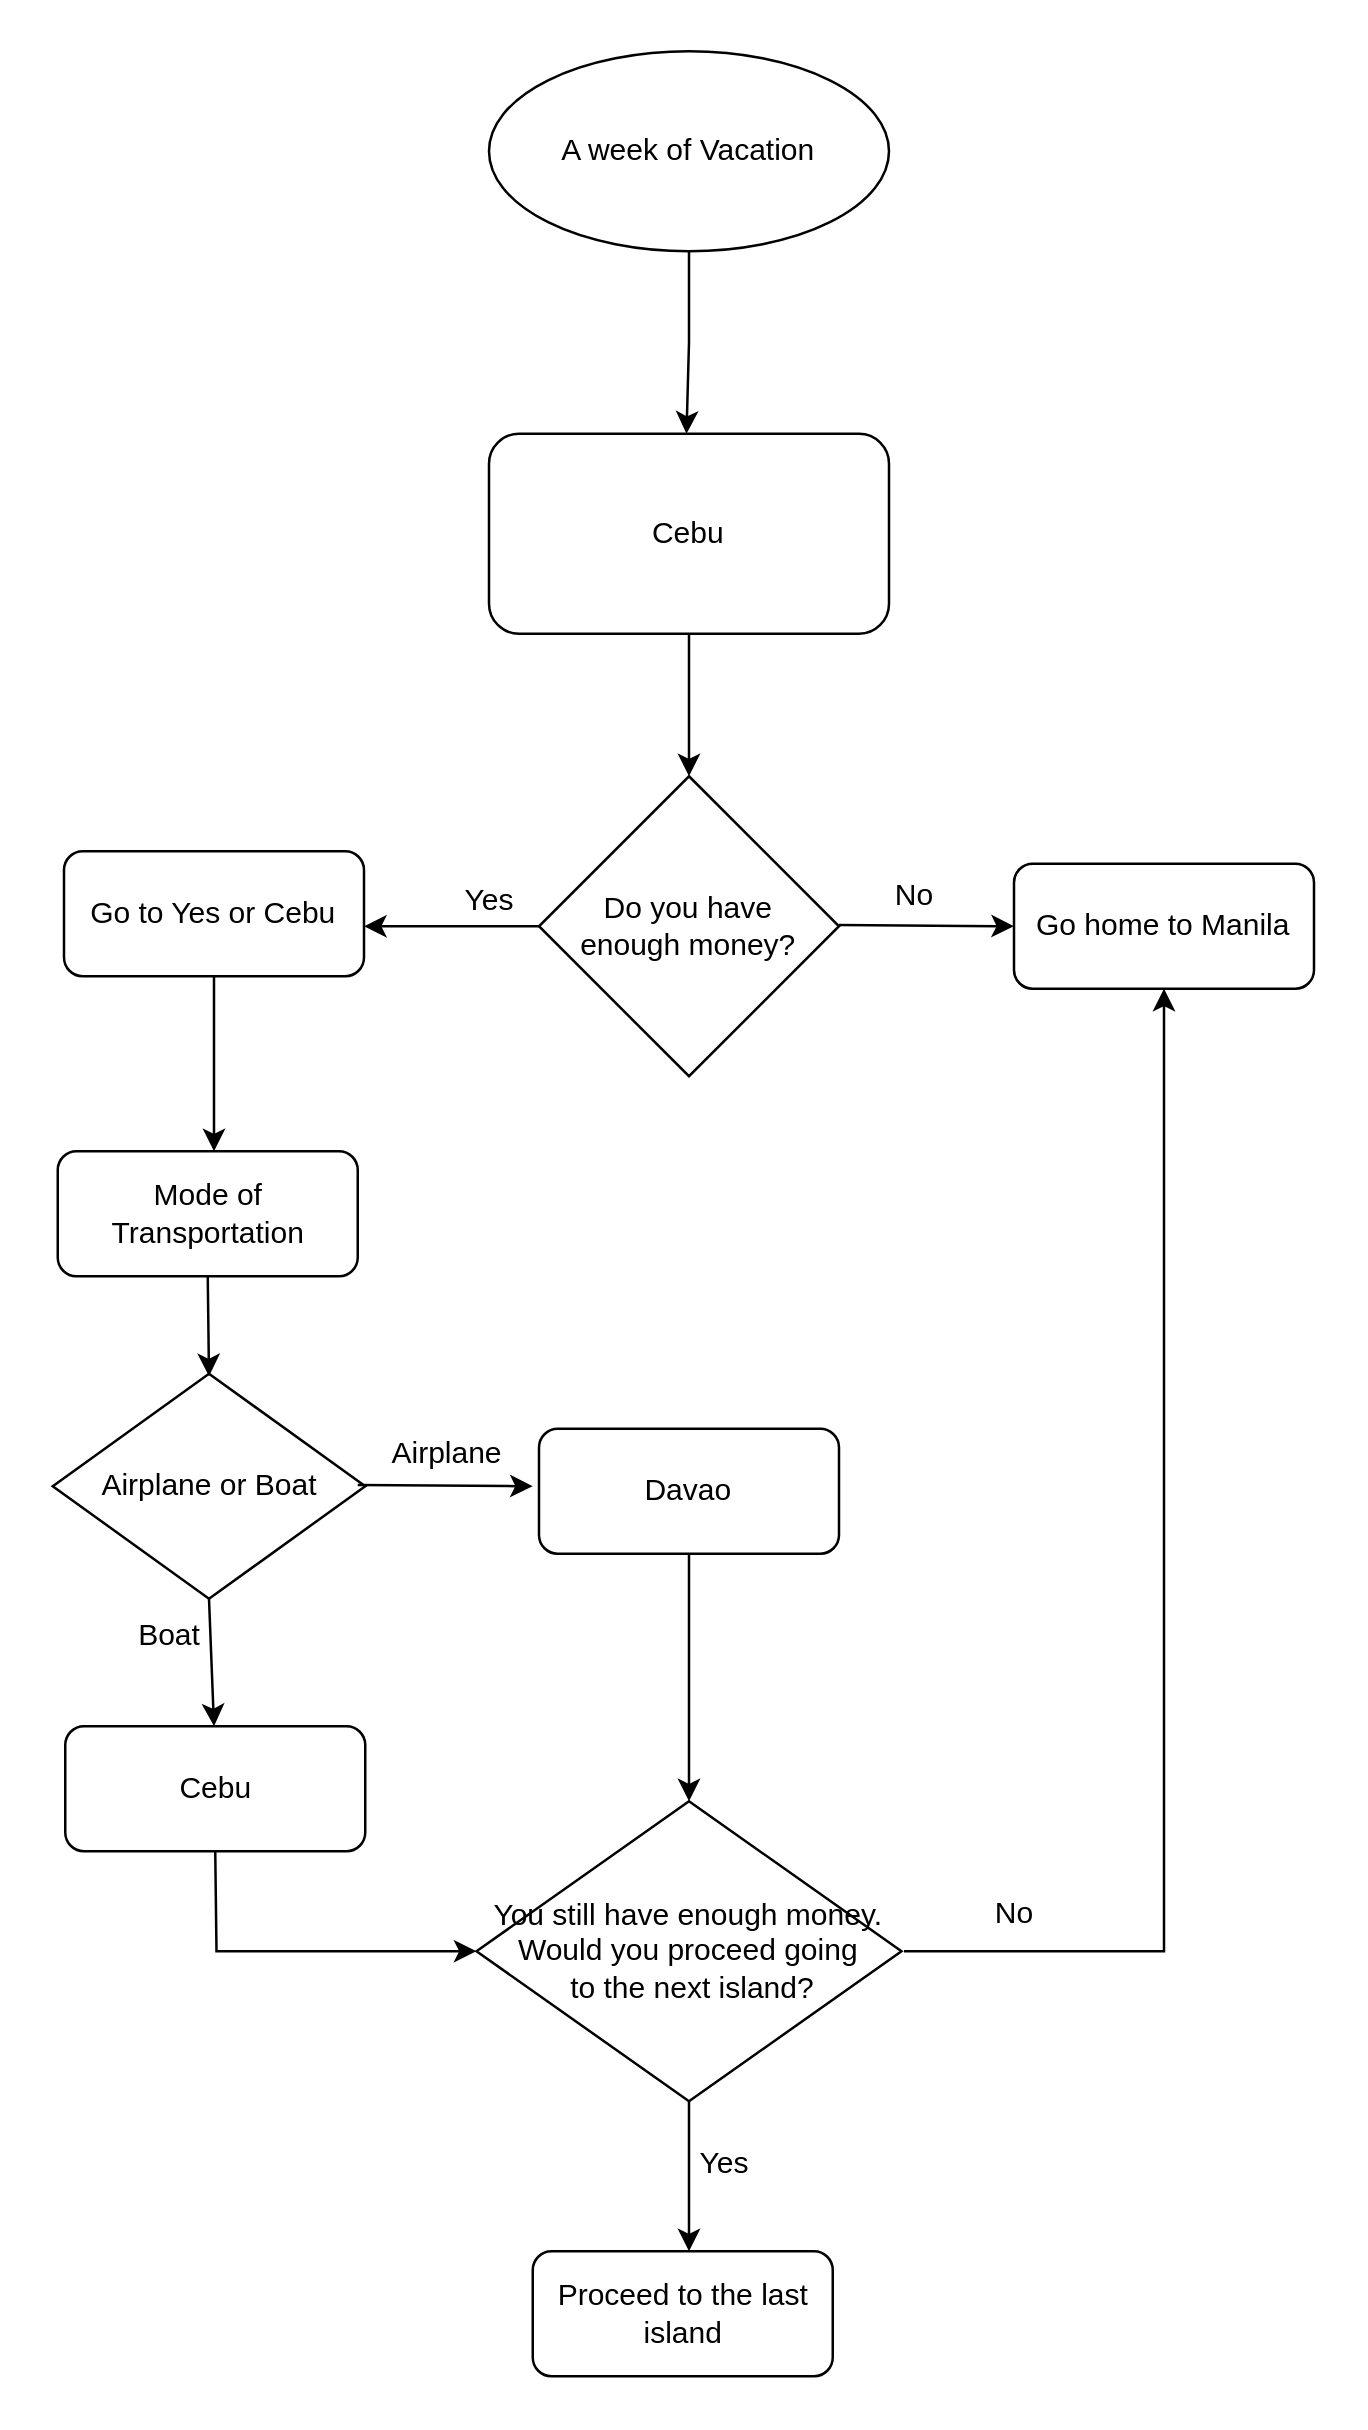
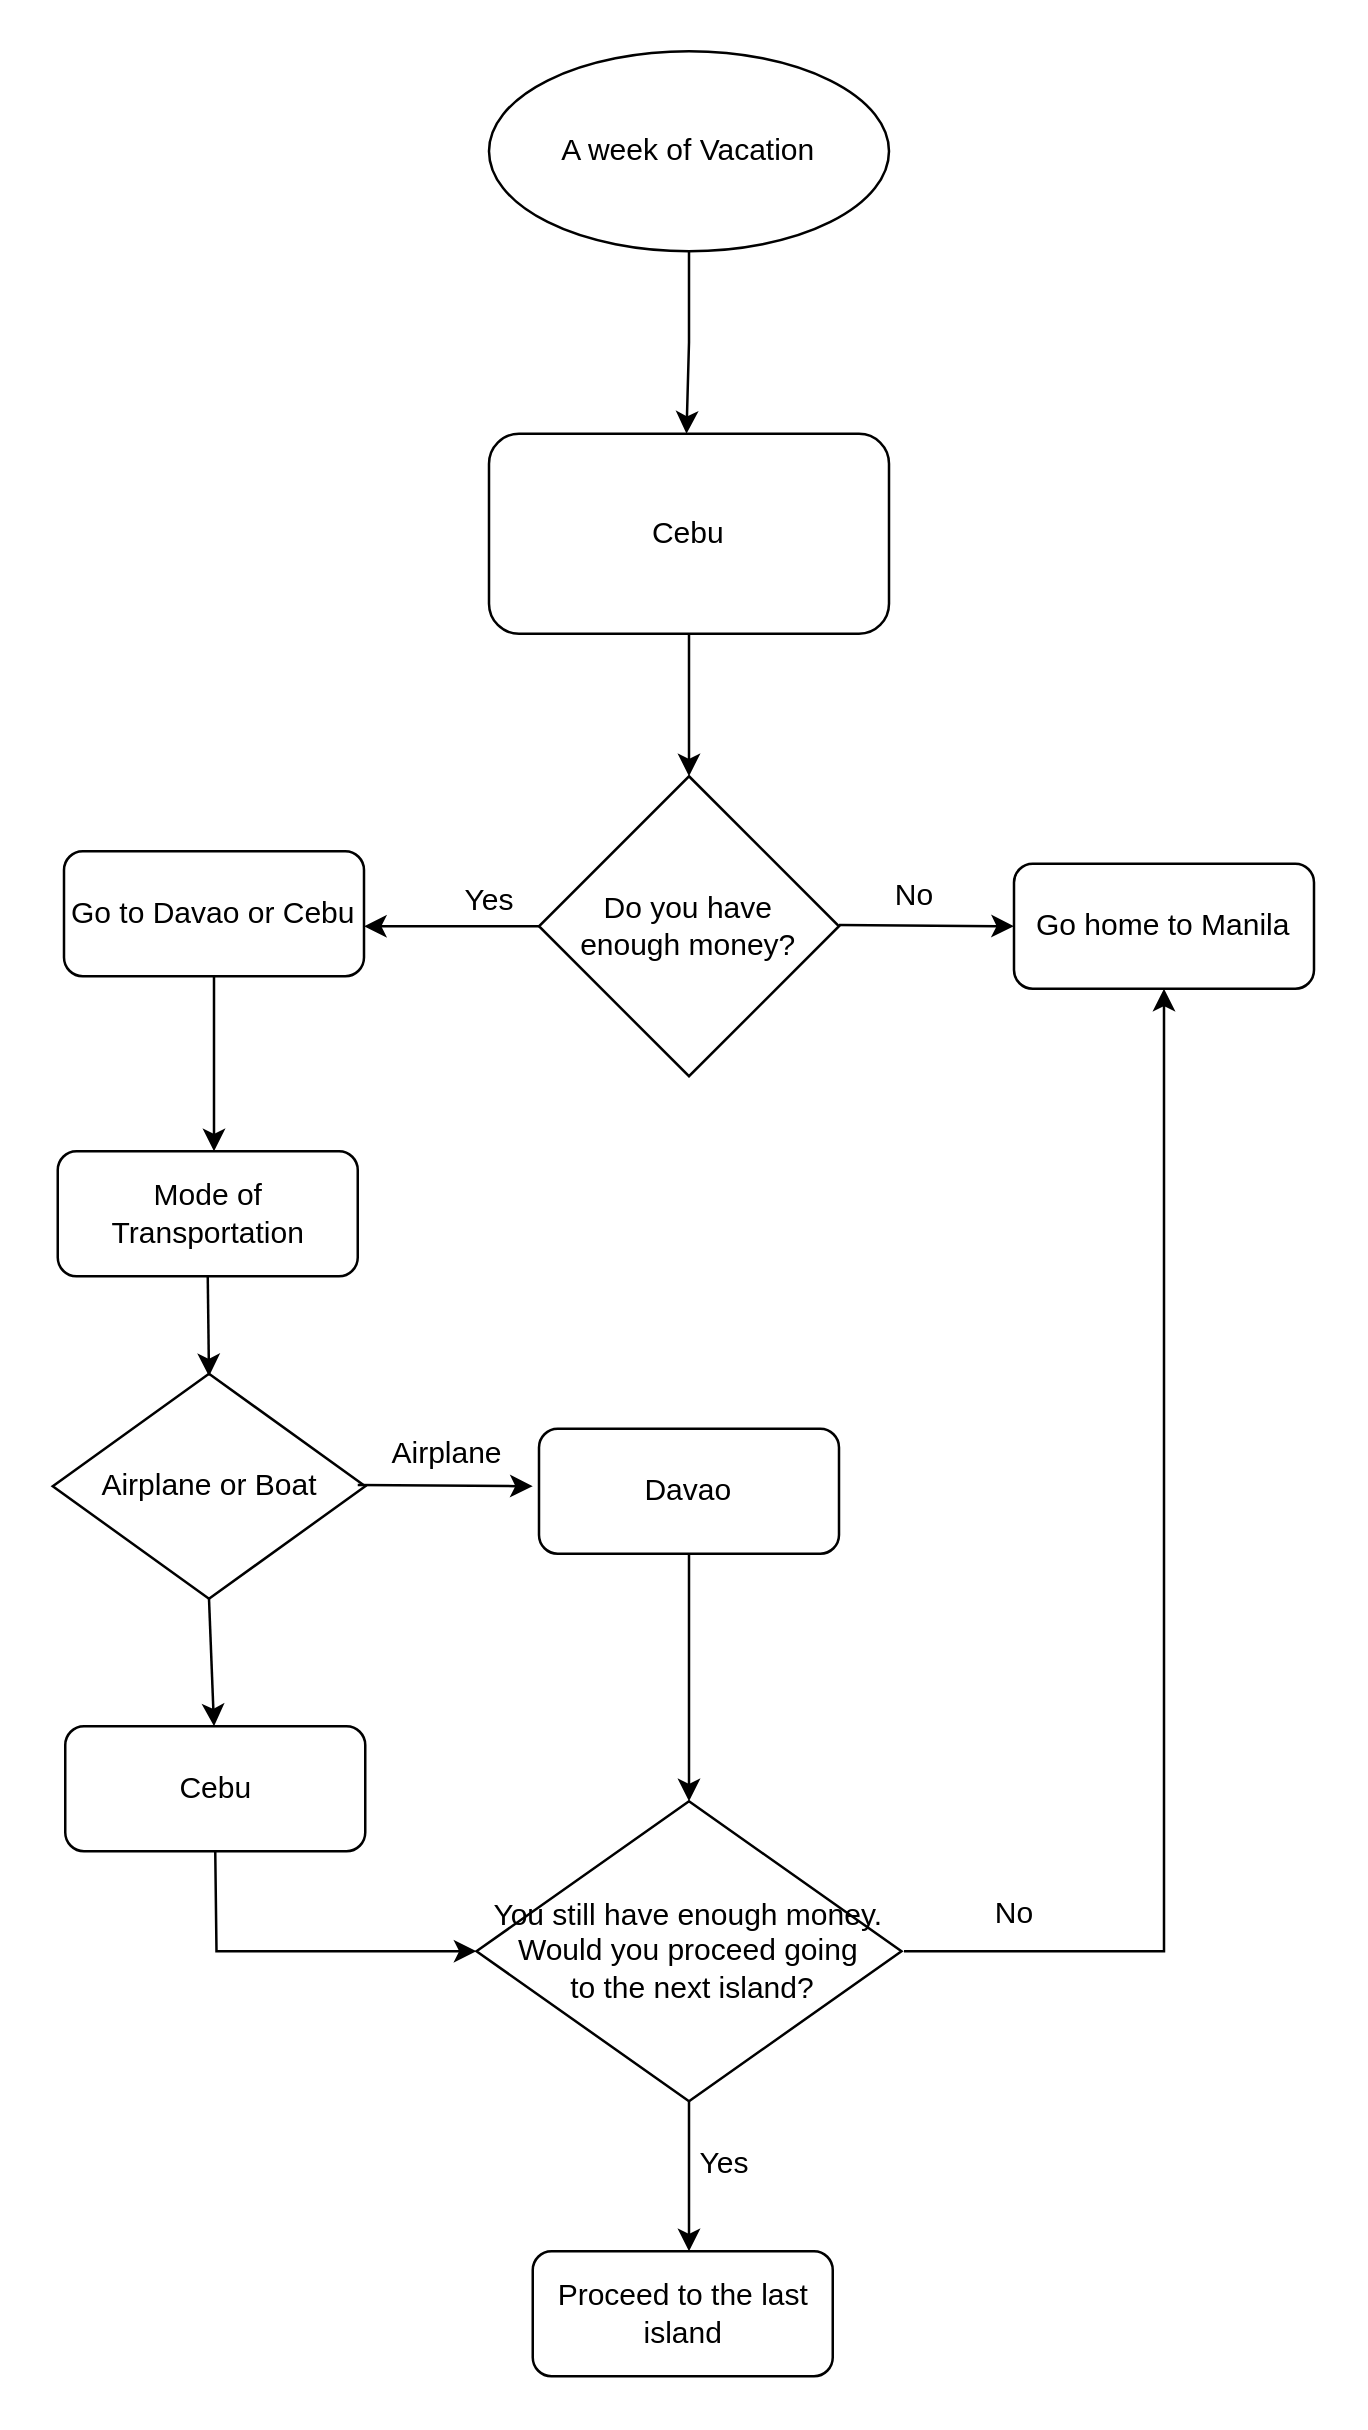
(214, 914) -> (214, 914)
(169, 1636) -> none
